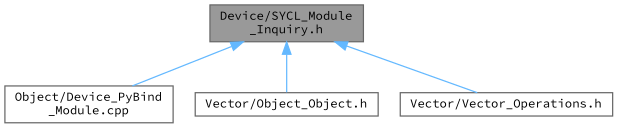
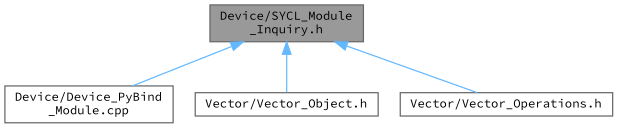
(89, 104) -> (89, 104)
(287, 104) -> (287, 104)
